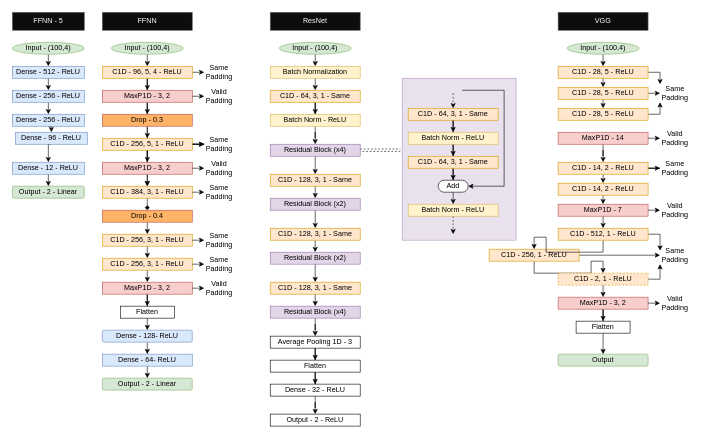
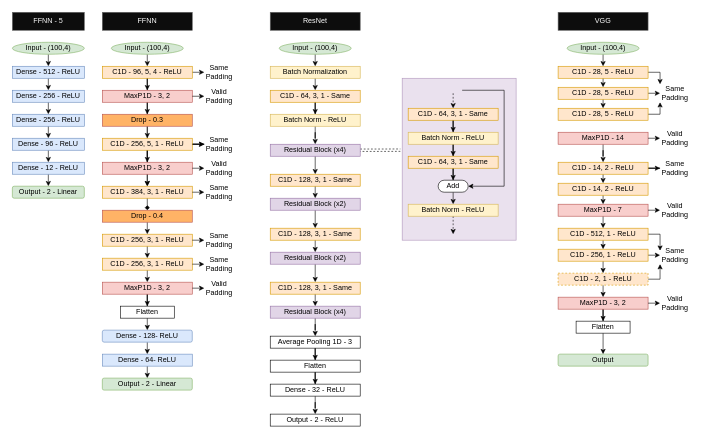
(51, 138) -> (48, 144)
(534, 255) -> (603, 255)
